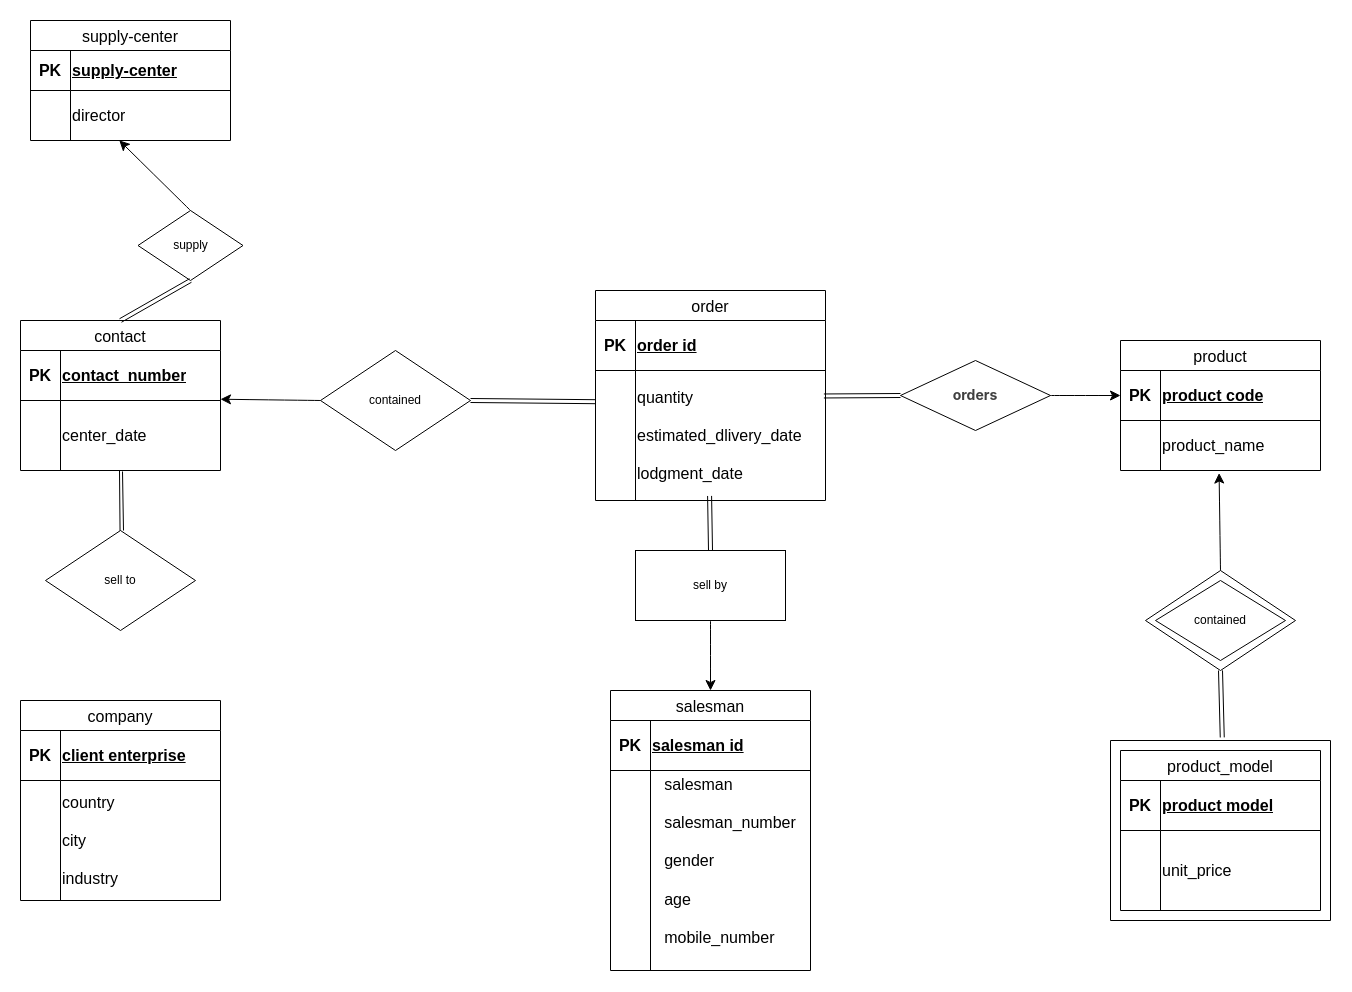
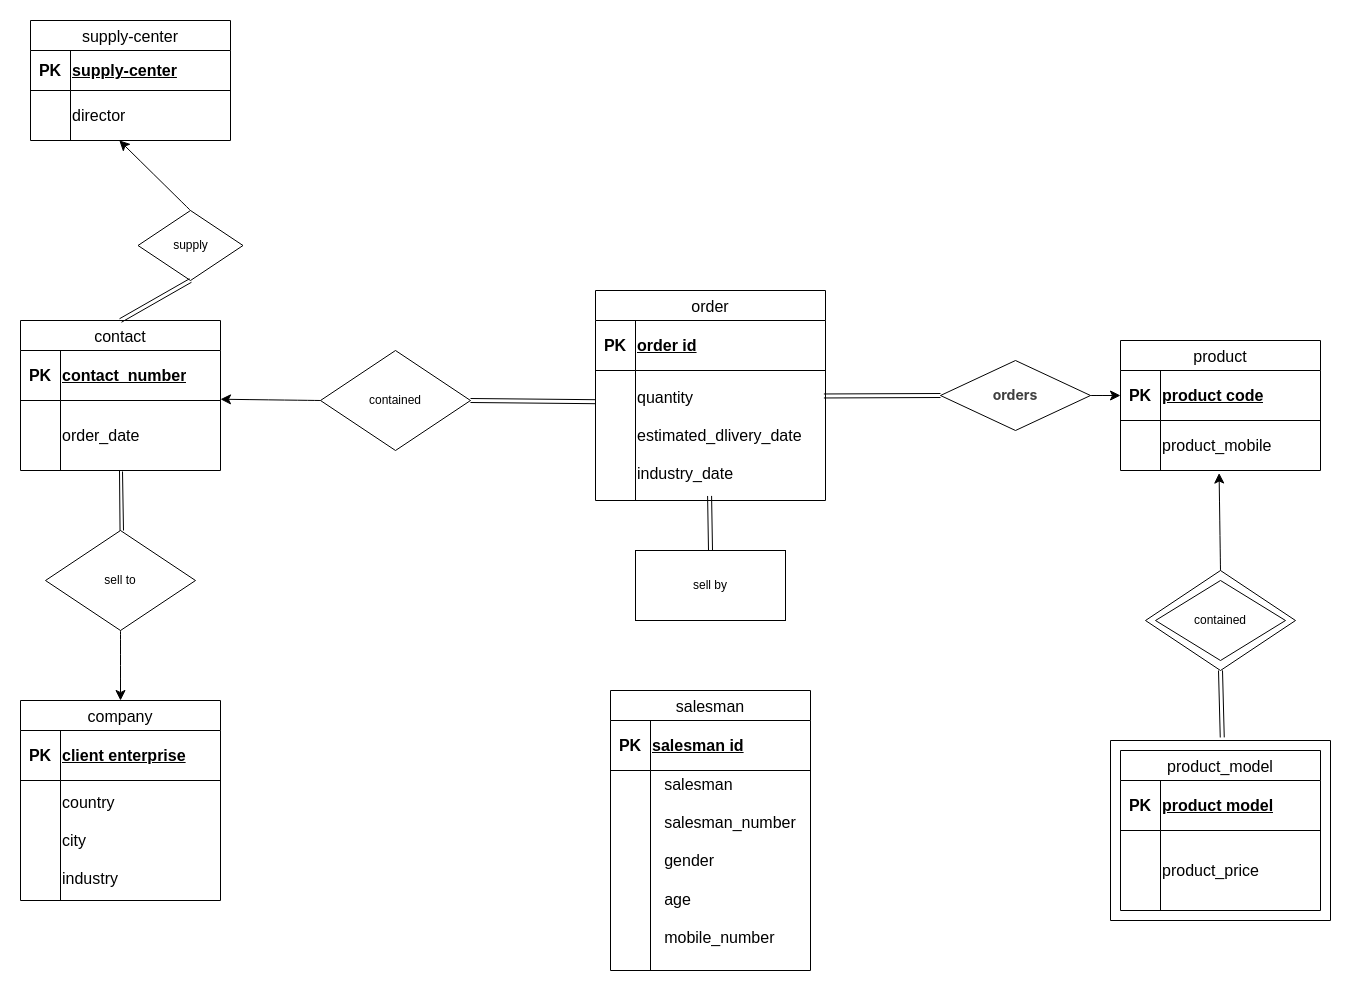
(976, 396) -> (1016, 396)
(112, 436) -> (107, 436)
(730, 436) -> (730, 436)
(1216, 446) -> (1221, 446)
(711, 652) -> none
none -> (121, 662)
(1203, 871) -> (1219, 871)
